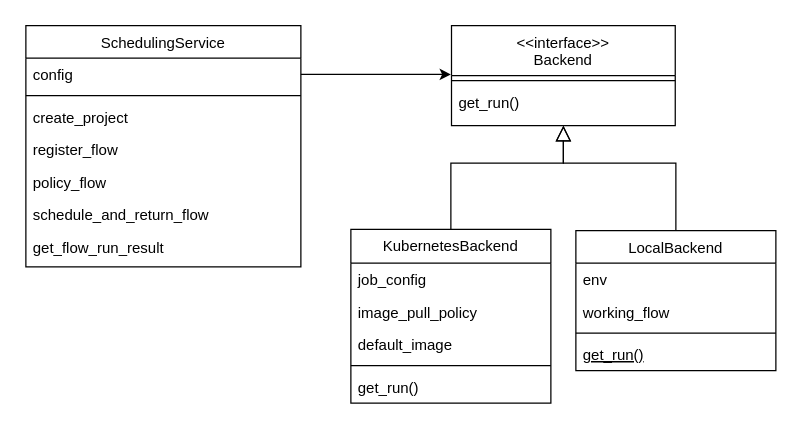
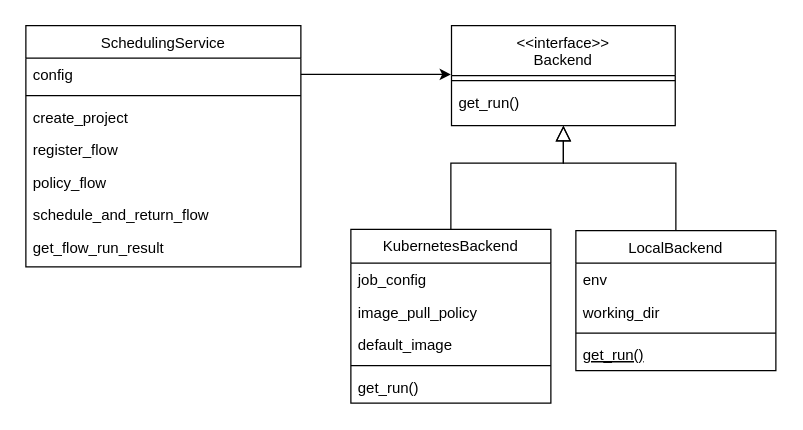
(629, 313) -> (625, 313)
